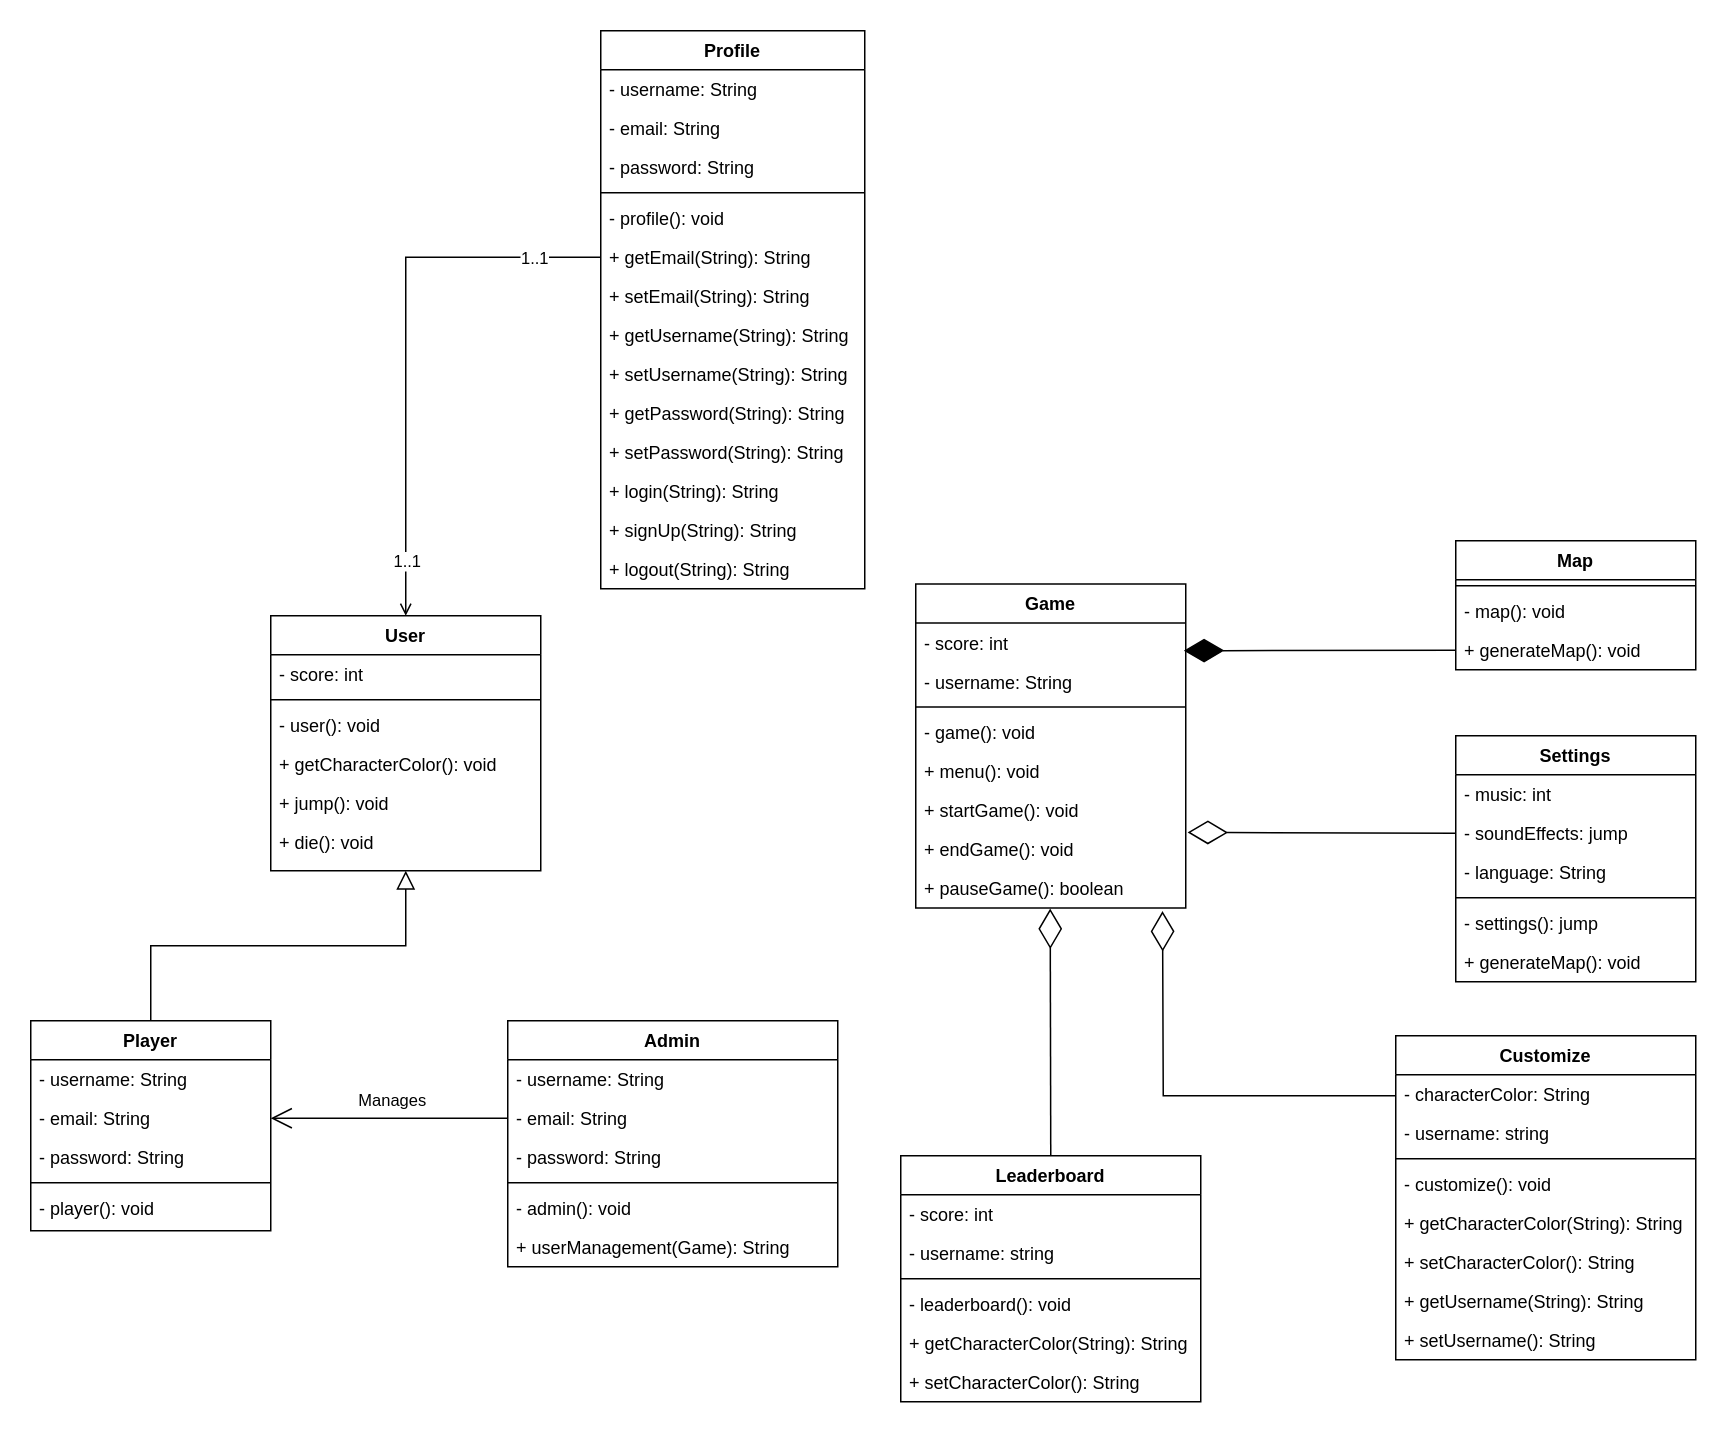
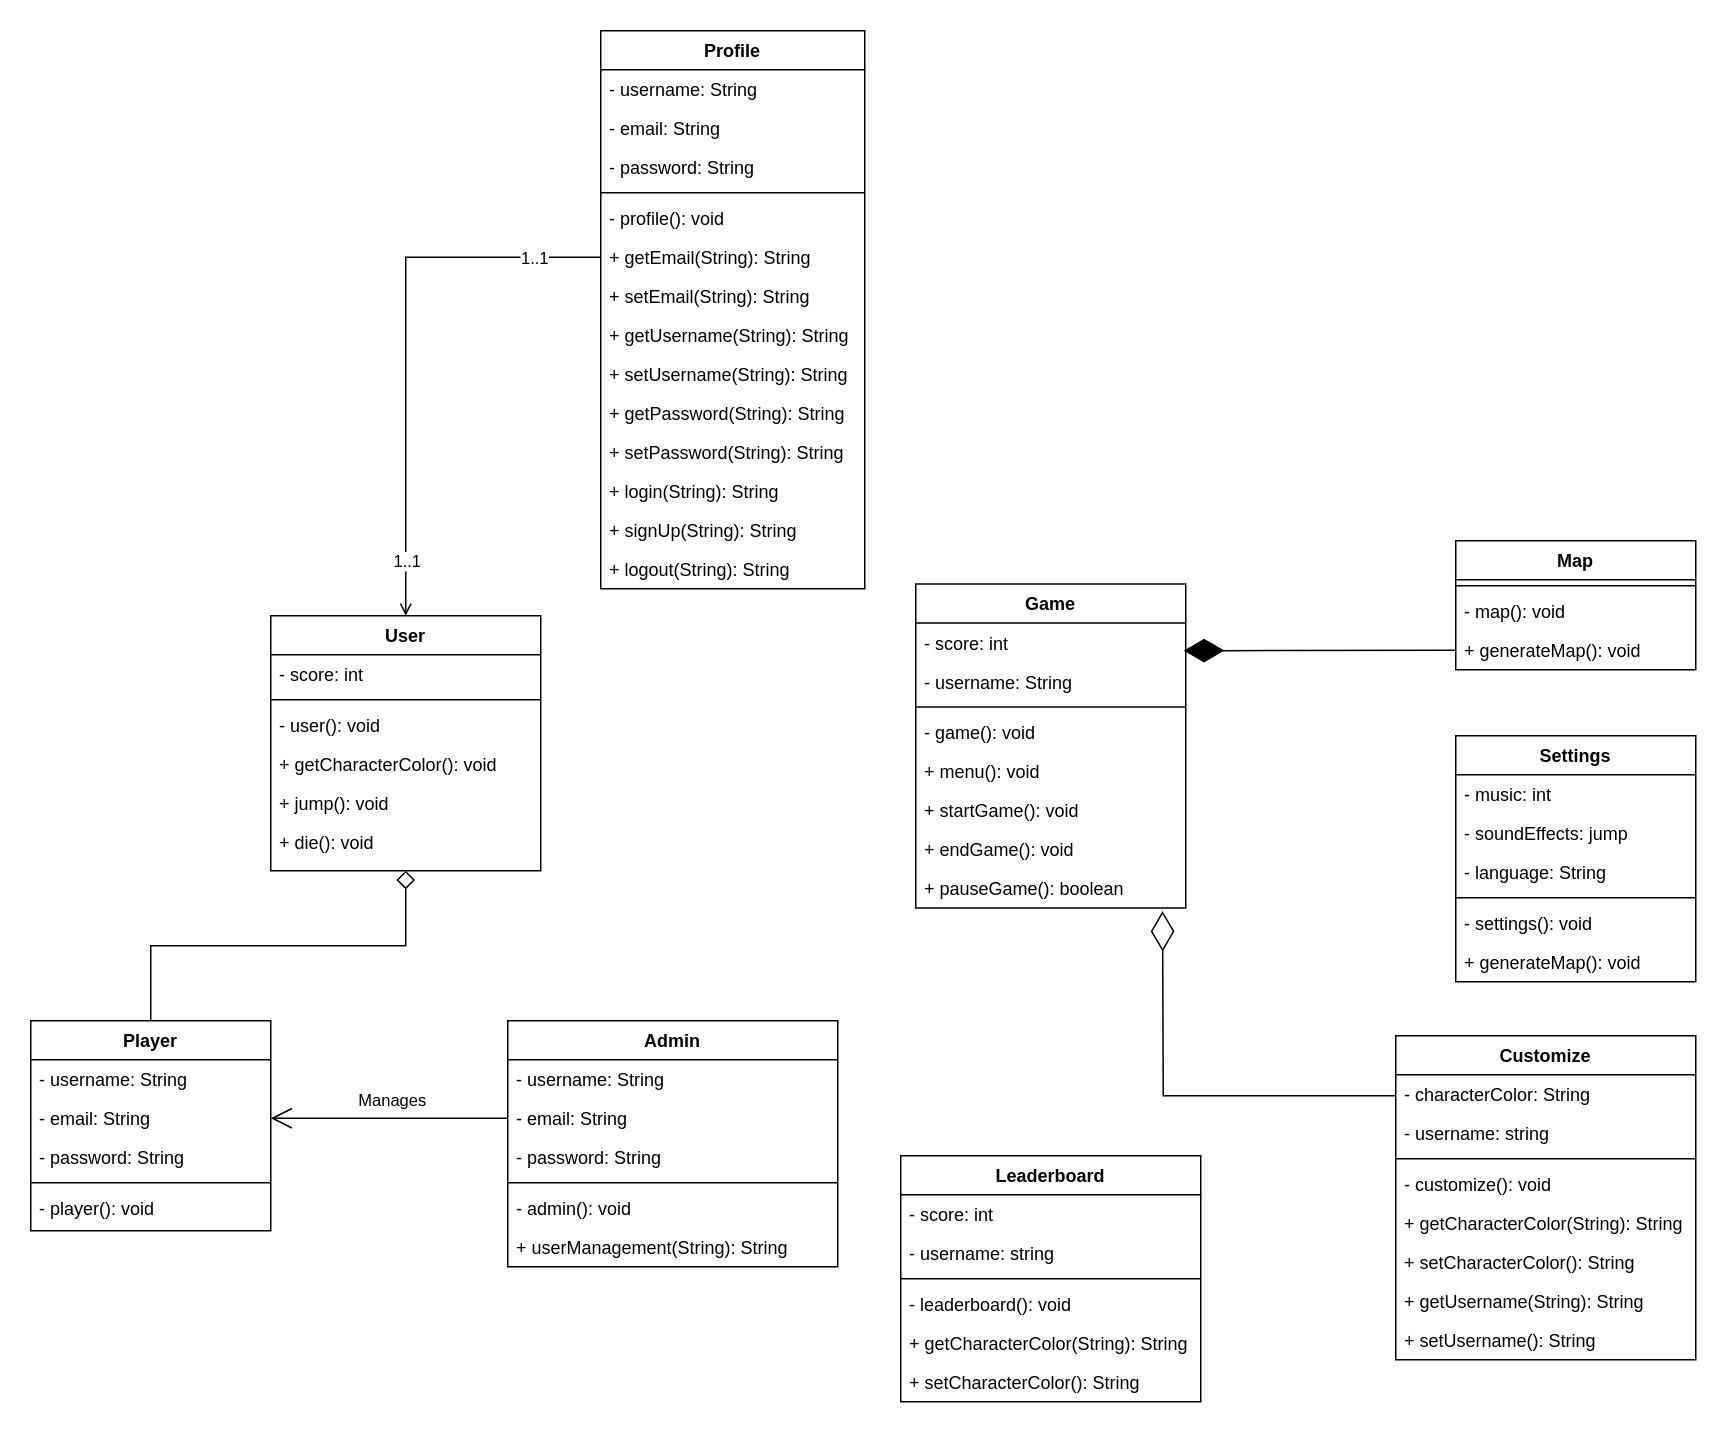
(1340, 833) -> none
(406, 890) -> (406, 890)
(1545, 924) -> (1543, 924)
(1051, 1052) -> none
(658, 1248) -> (666, 1248)
